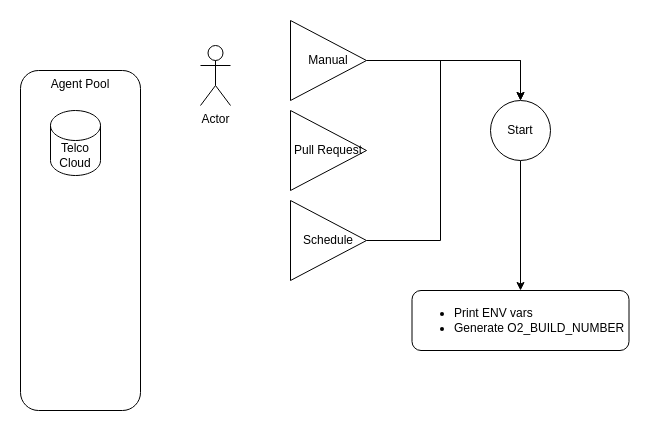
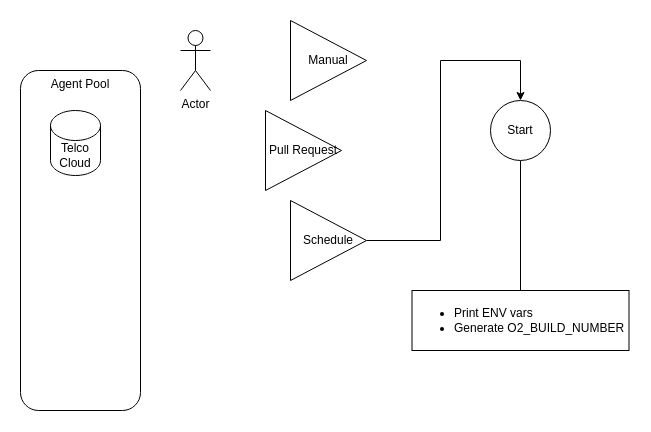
(403, 61) -> none
(216, 76) -> (196, 61)
(329, 151) -> (304, 151)
(521, 282) -> (521, 285)
(521, 321) -> (521, 321)
